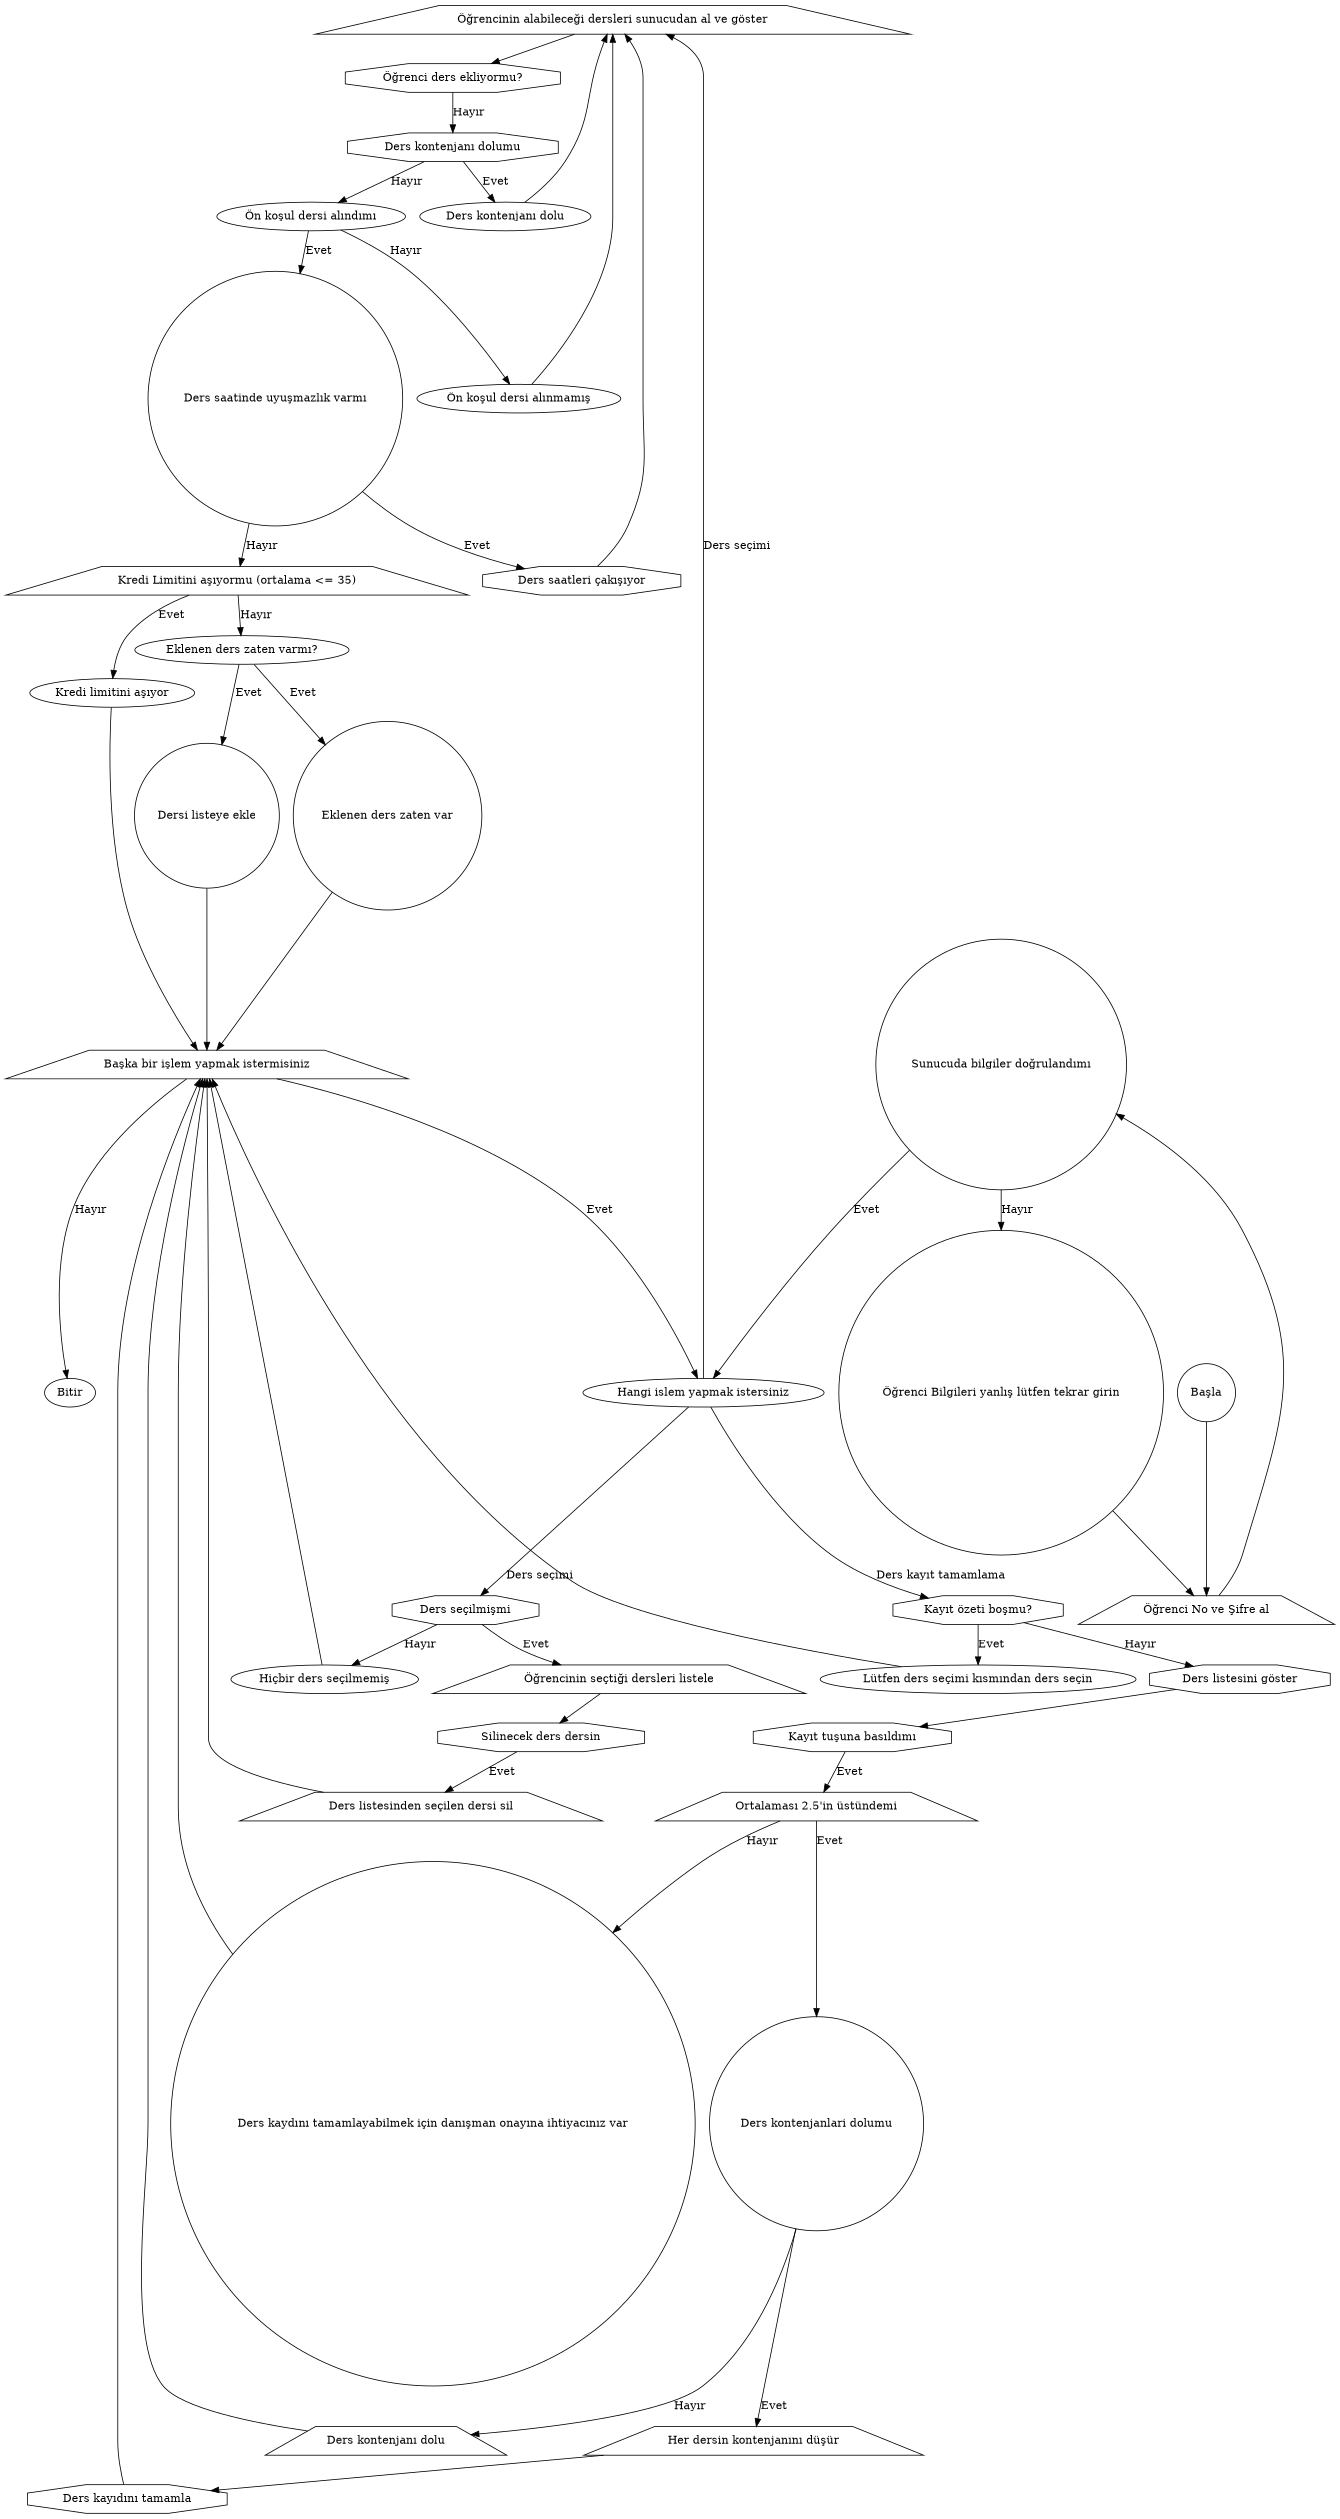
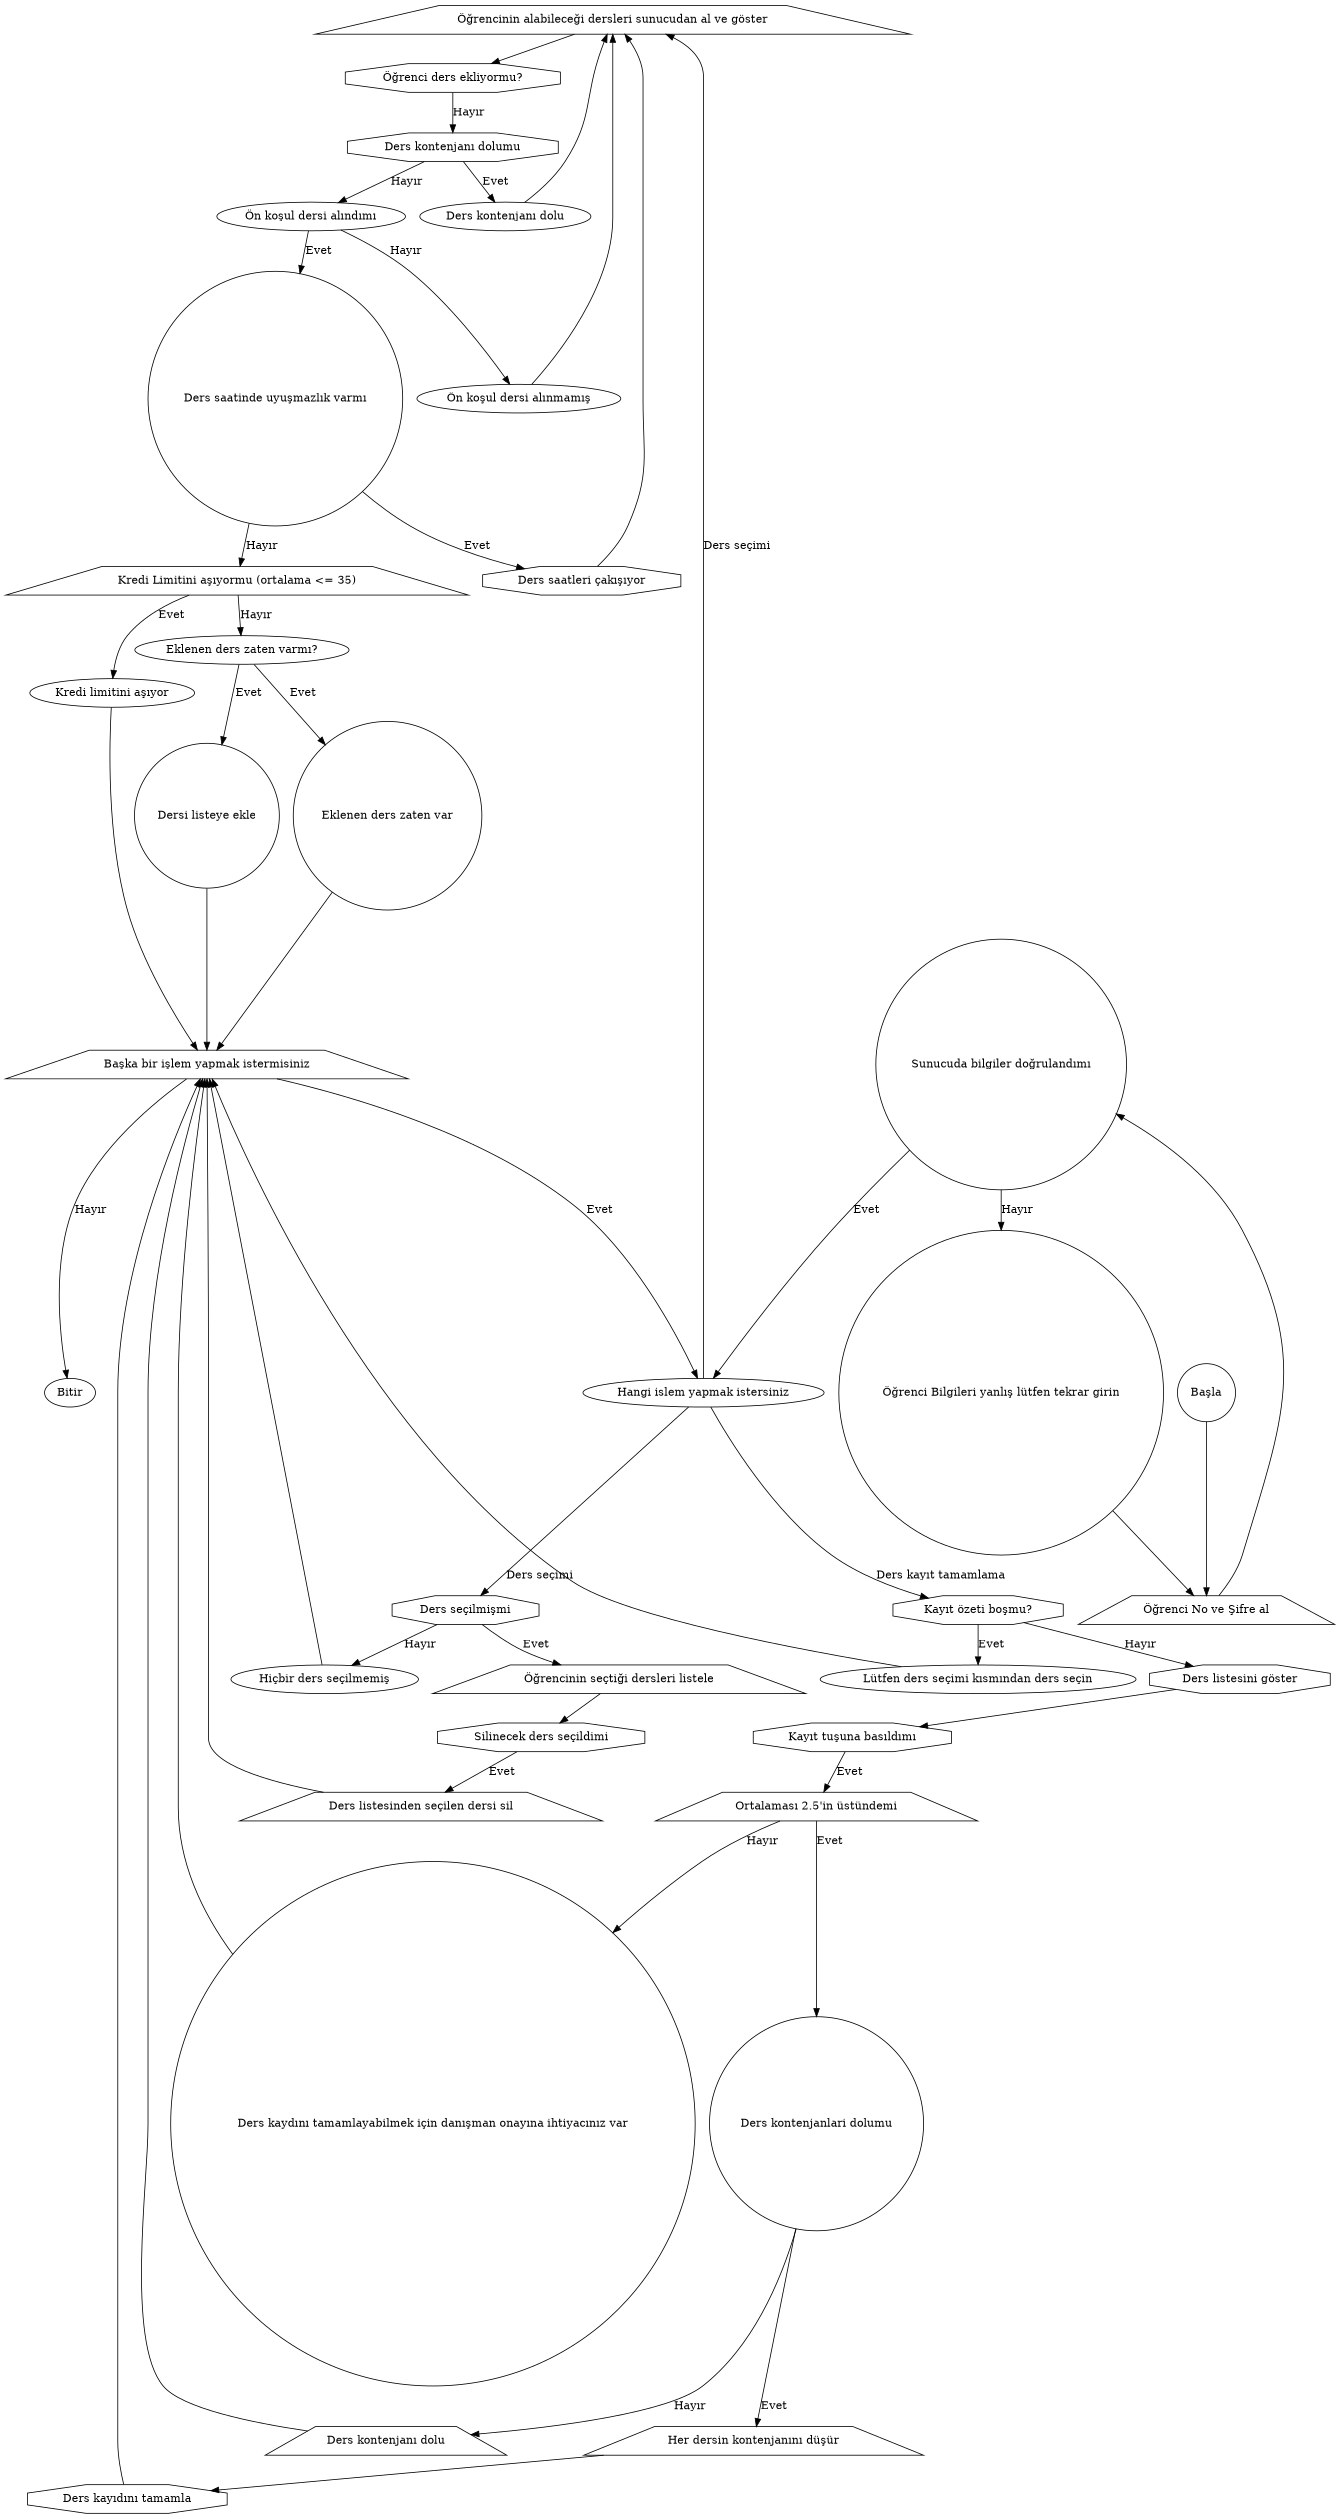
(541, 1737) -> (541, 1737)
